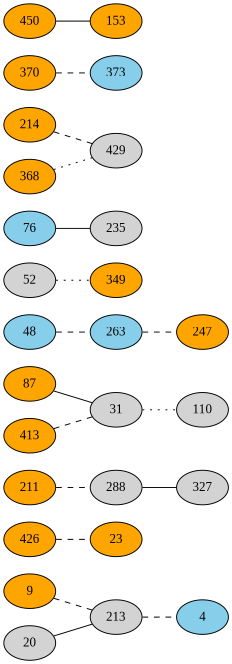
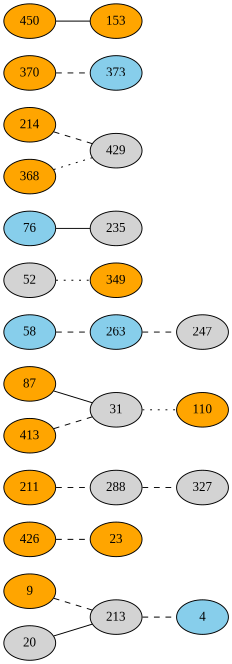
(30, 332) -> (30, 332)
(203, 332) -> (203, 332)
(203, 410) -> (203, 410)
(159, 488) -> (159, 488)
